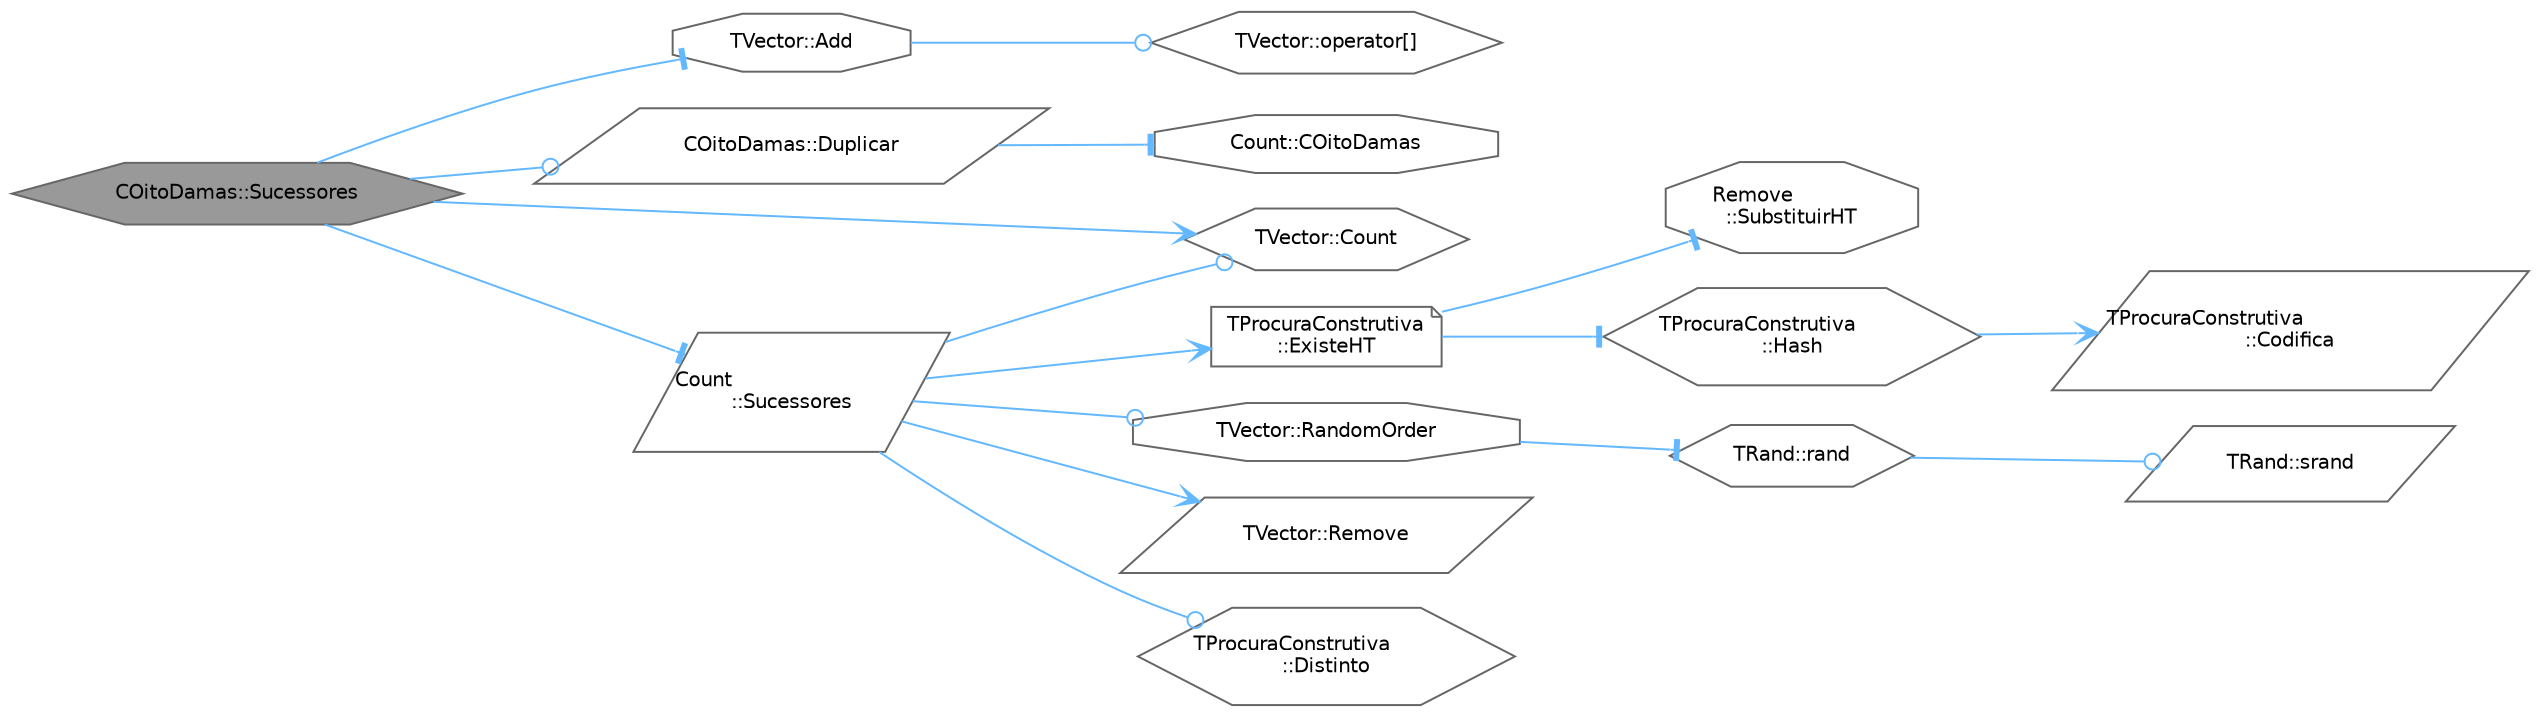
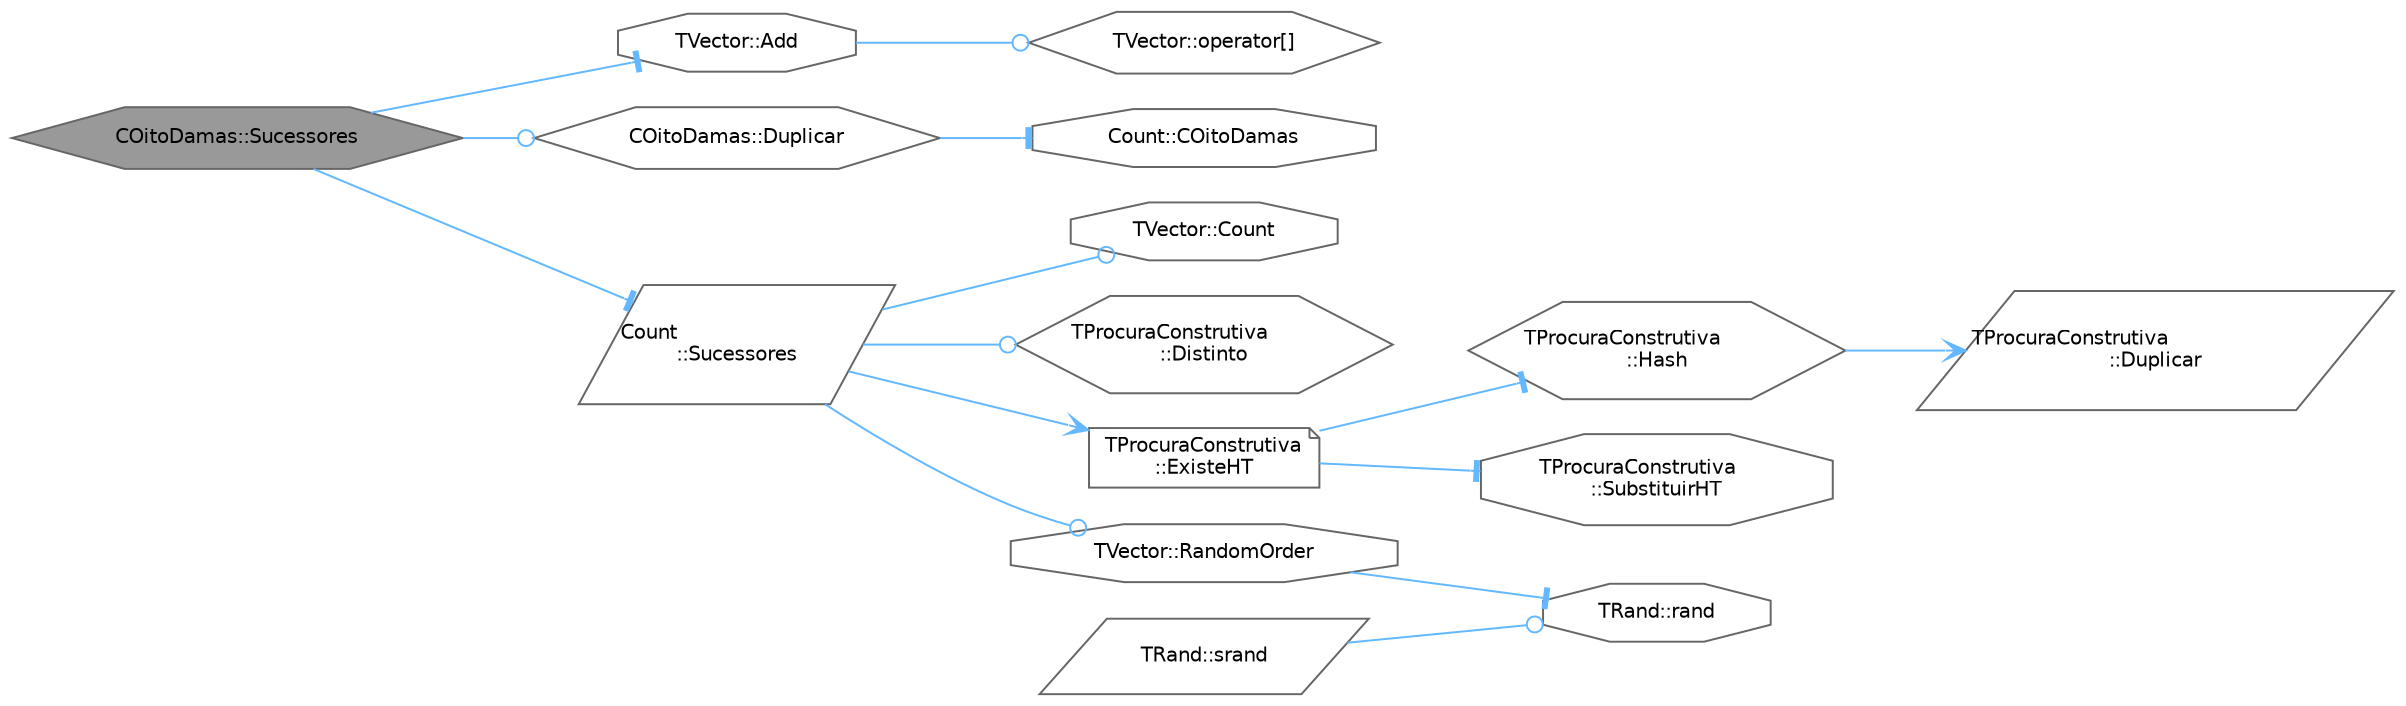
(792, 146) -> (737, 138)
(1792, 208) -> (1657, 480)
(805, 217) -> none
(1326, 239) -> (1204, 231)
(2290, 331) -> (2155, 351)
(1792, 456) -> (1657, 613)
(2027, 460) -> (1437, 634)
(1326, 535) -> none
